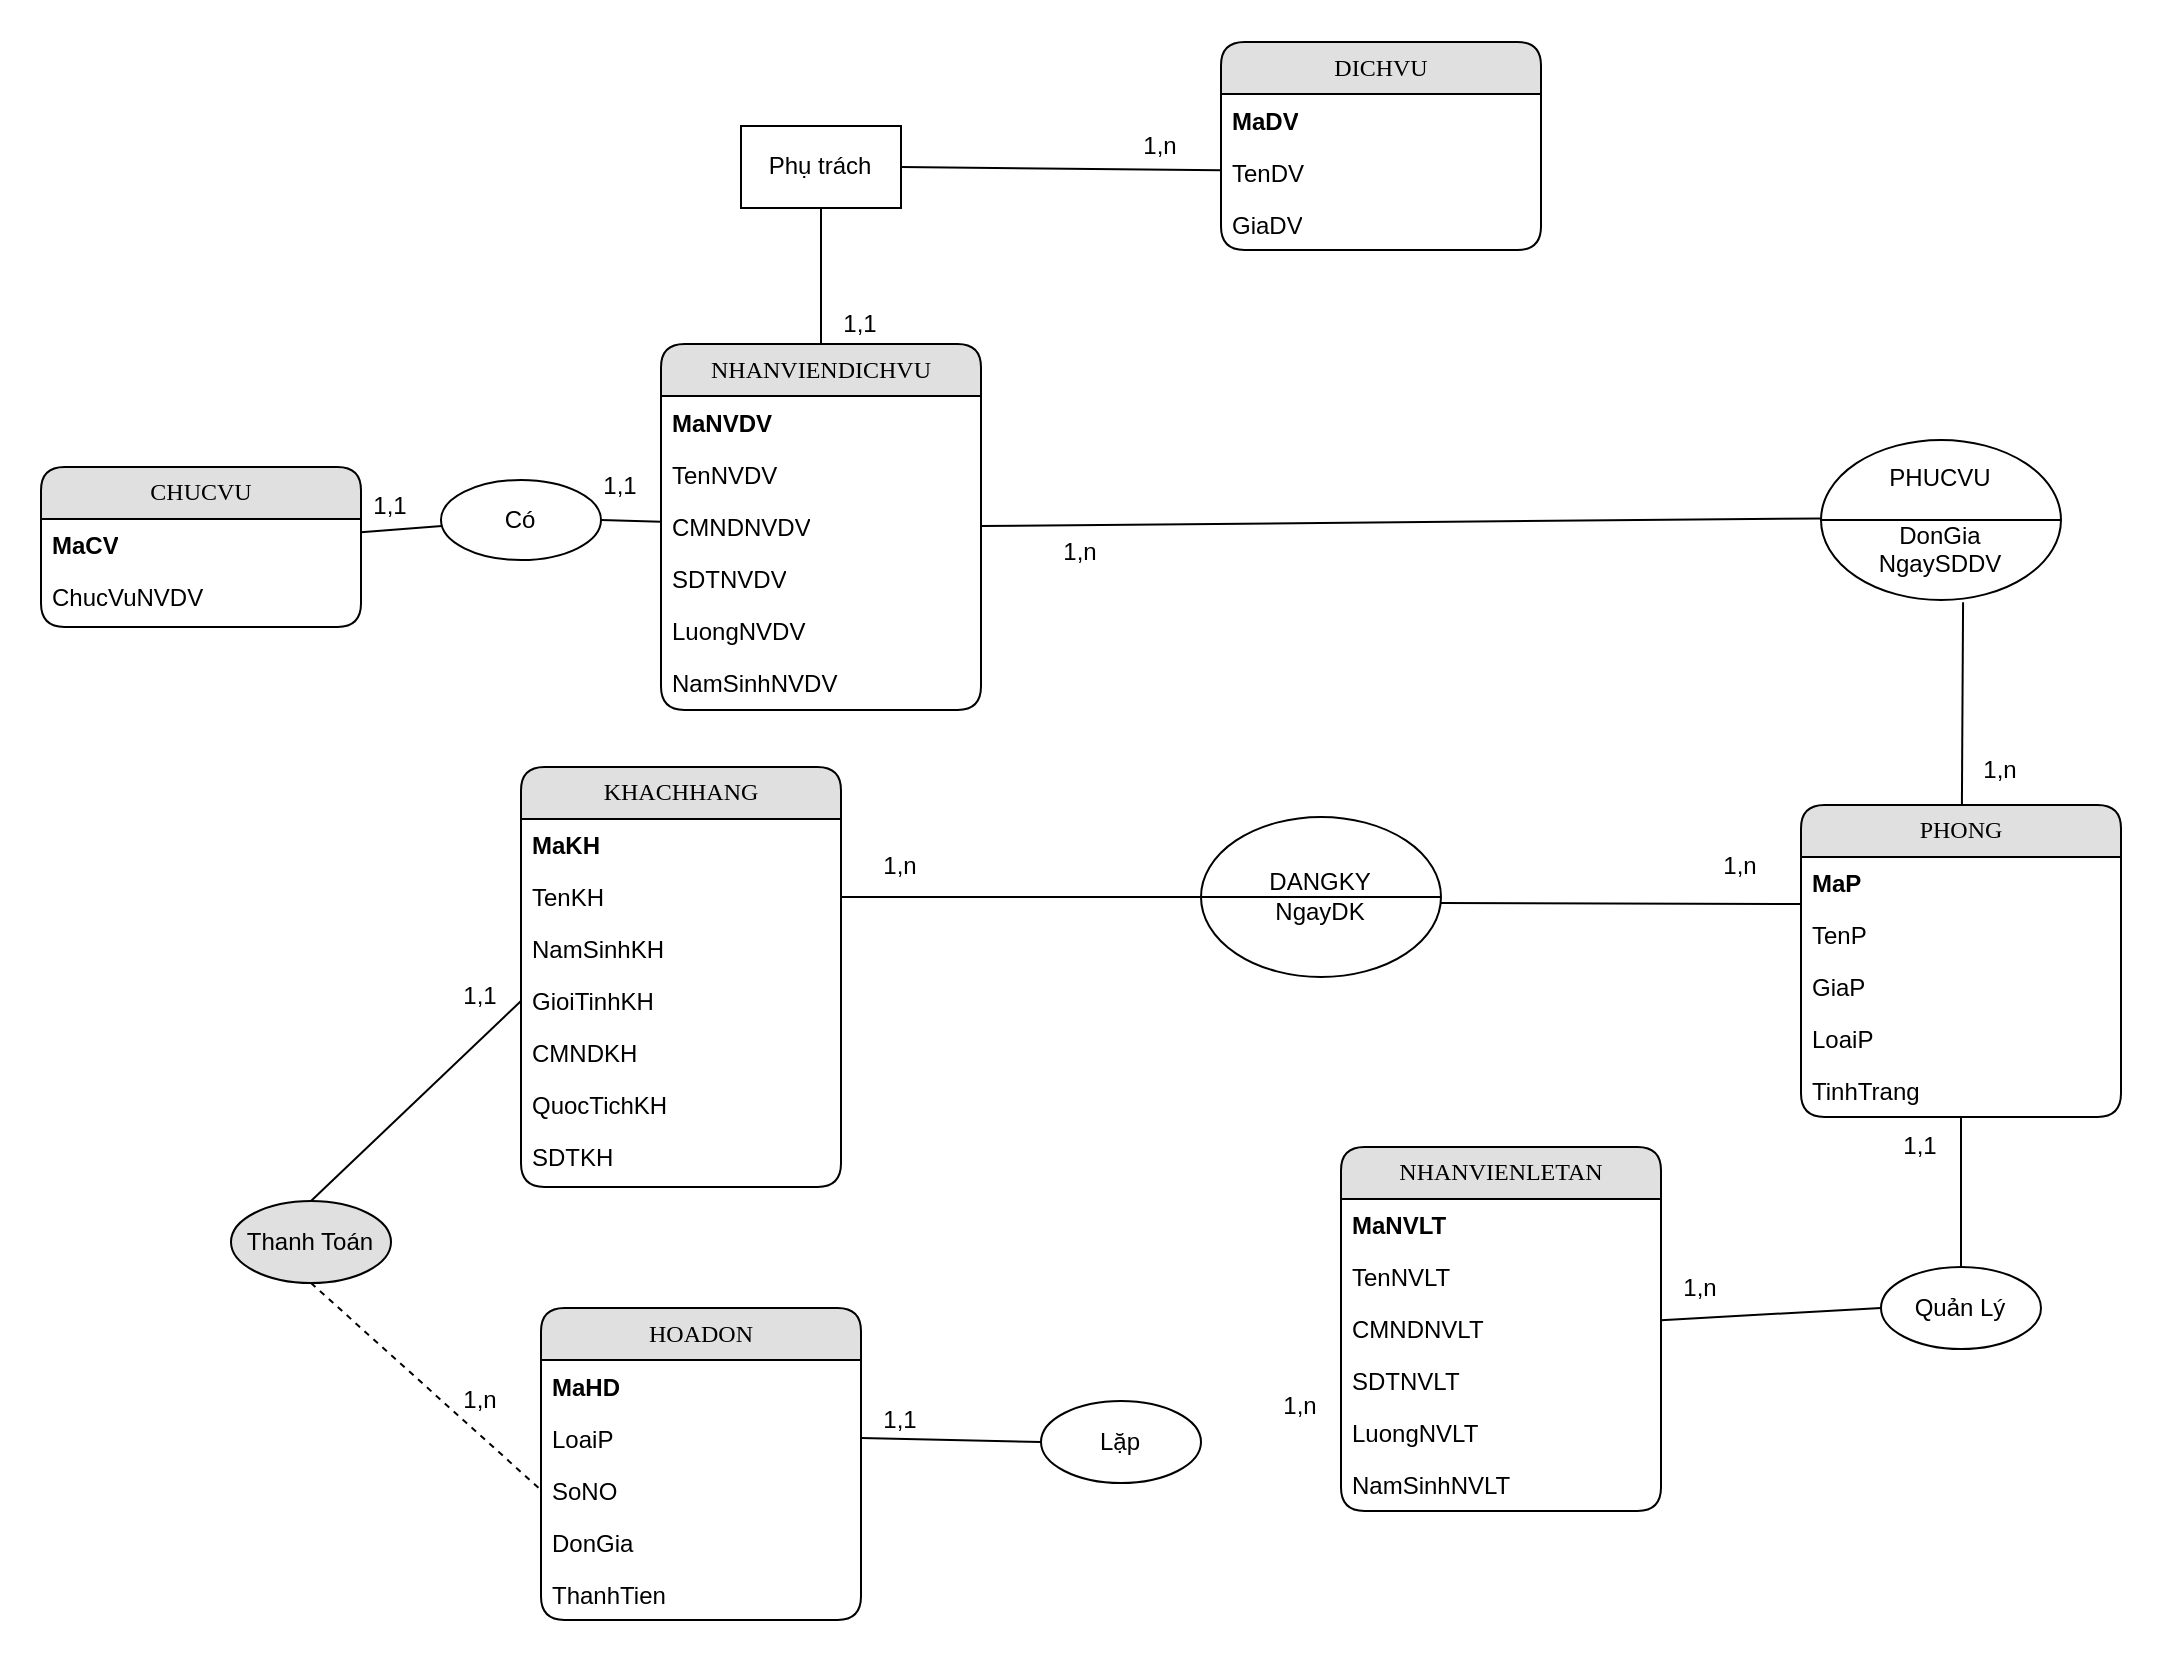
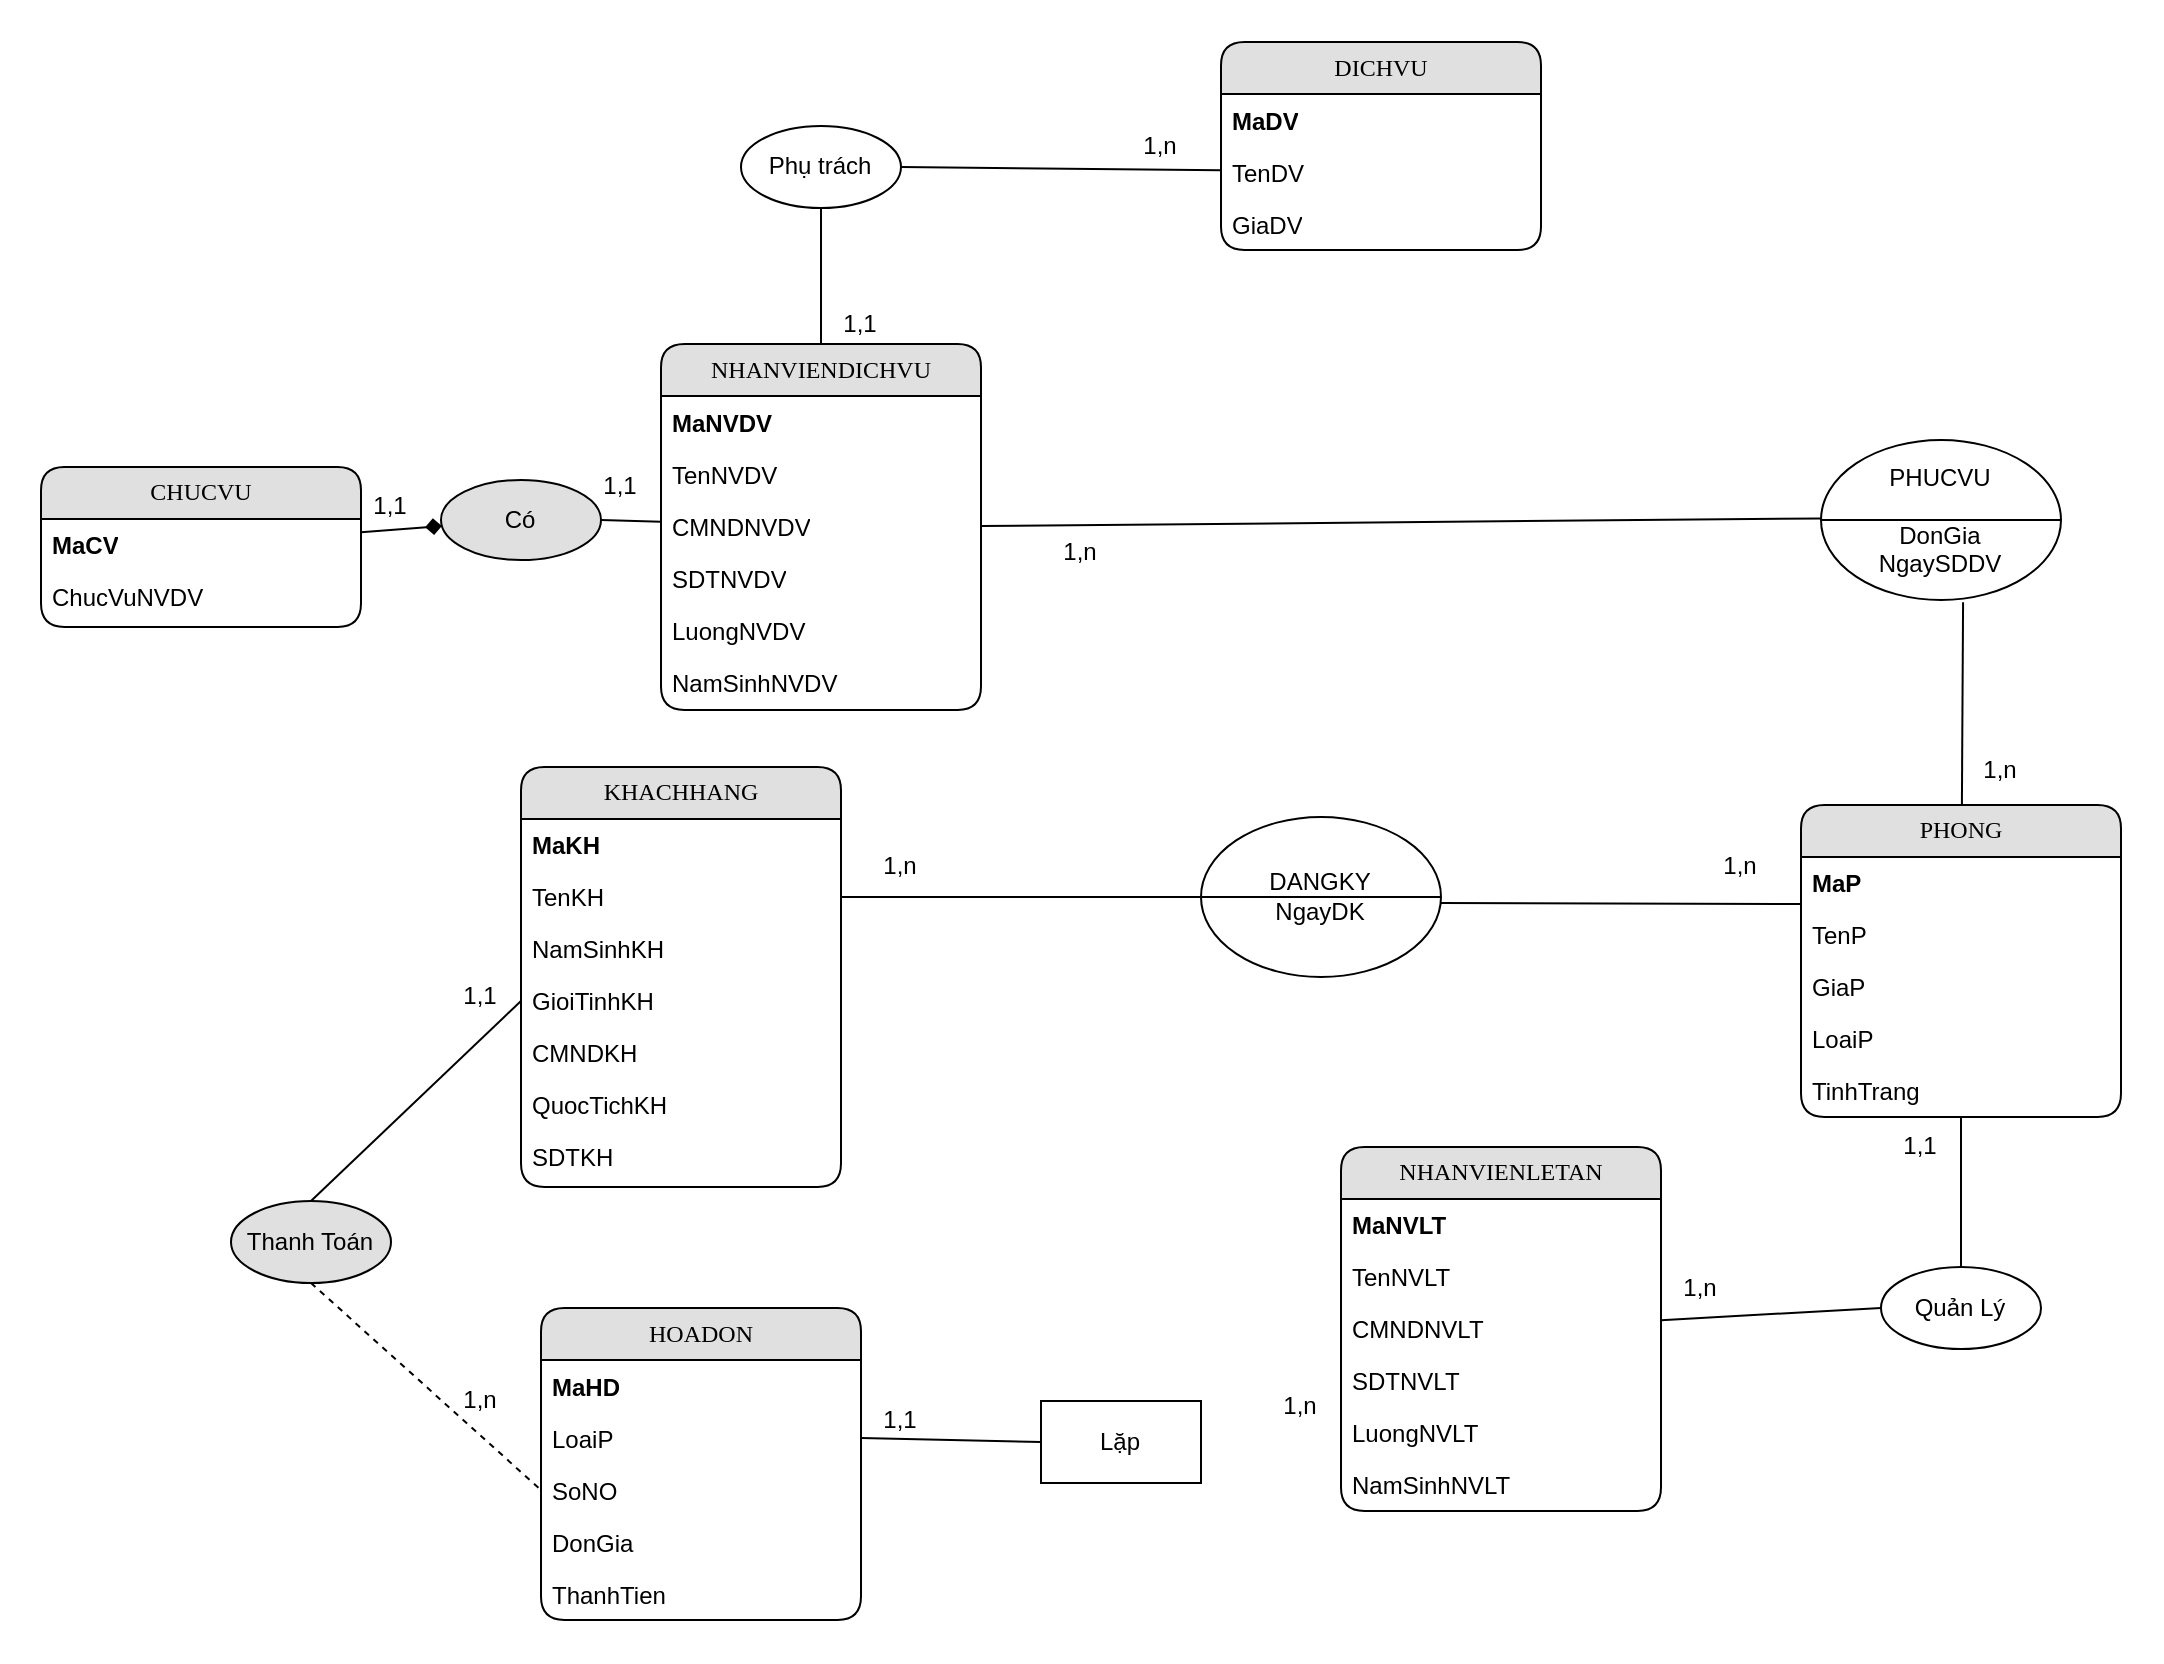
(821, 167) -> (821, 167)
(521, 520) -> (521, 520)
(433, 527) -> (426, 527)
(1121, 1442) -> (1121, 1442)
